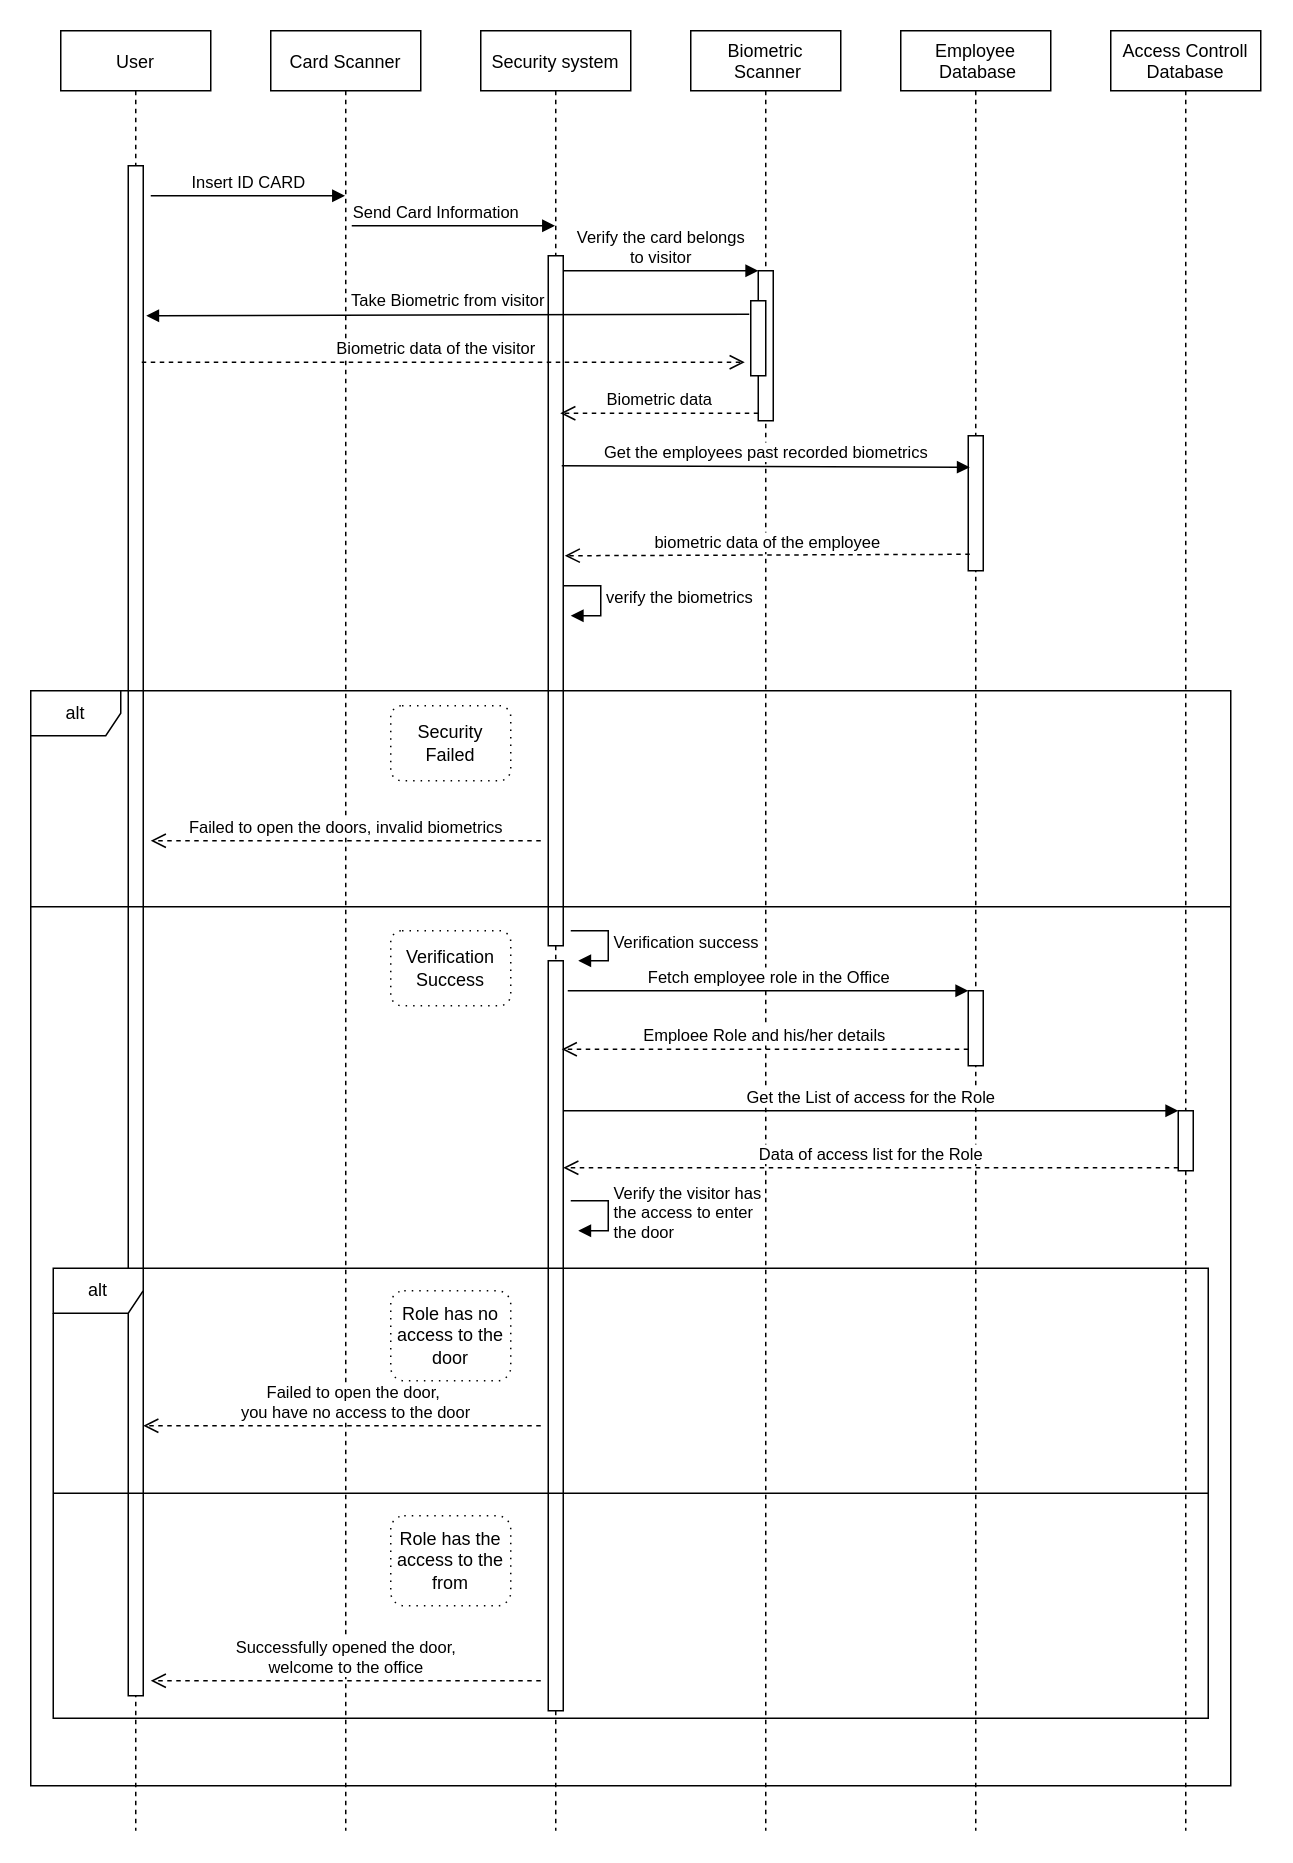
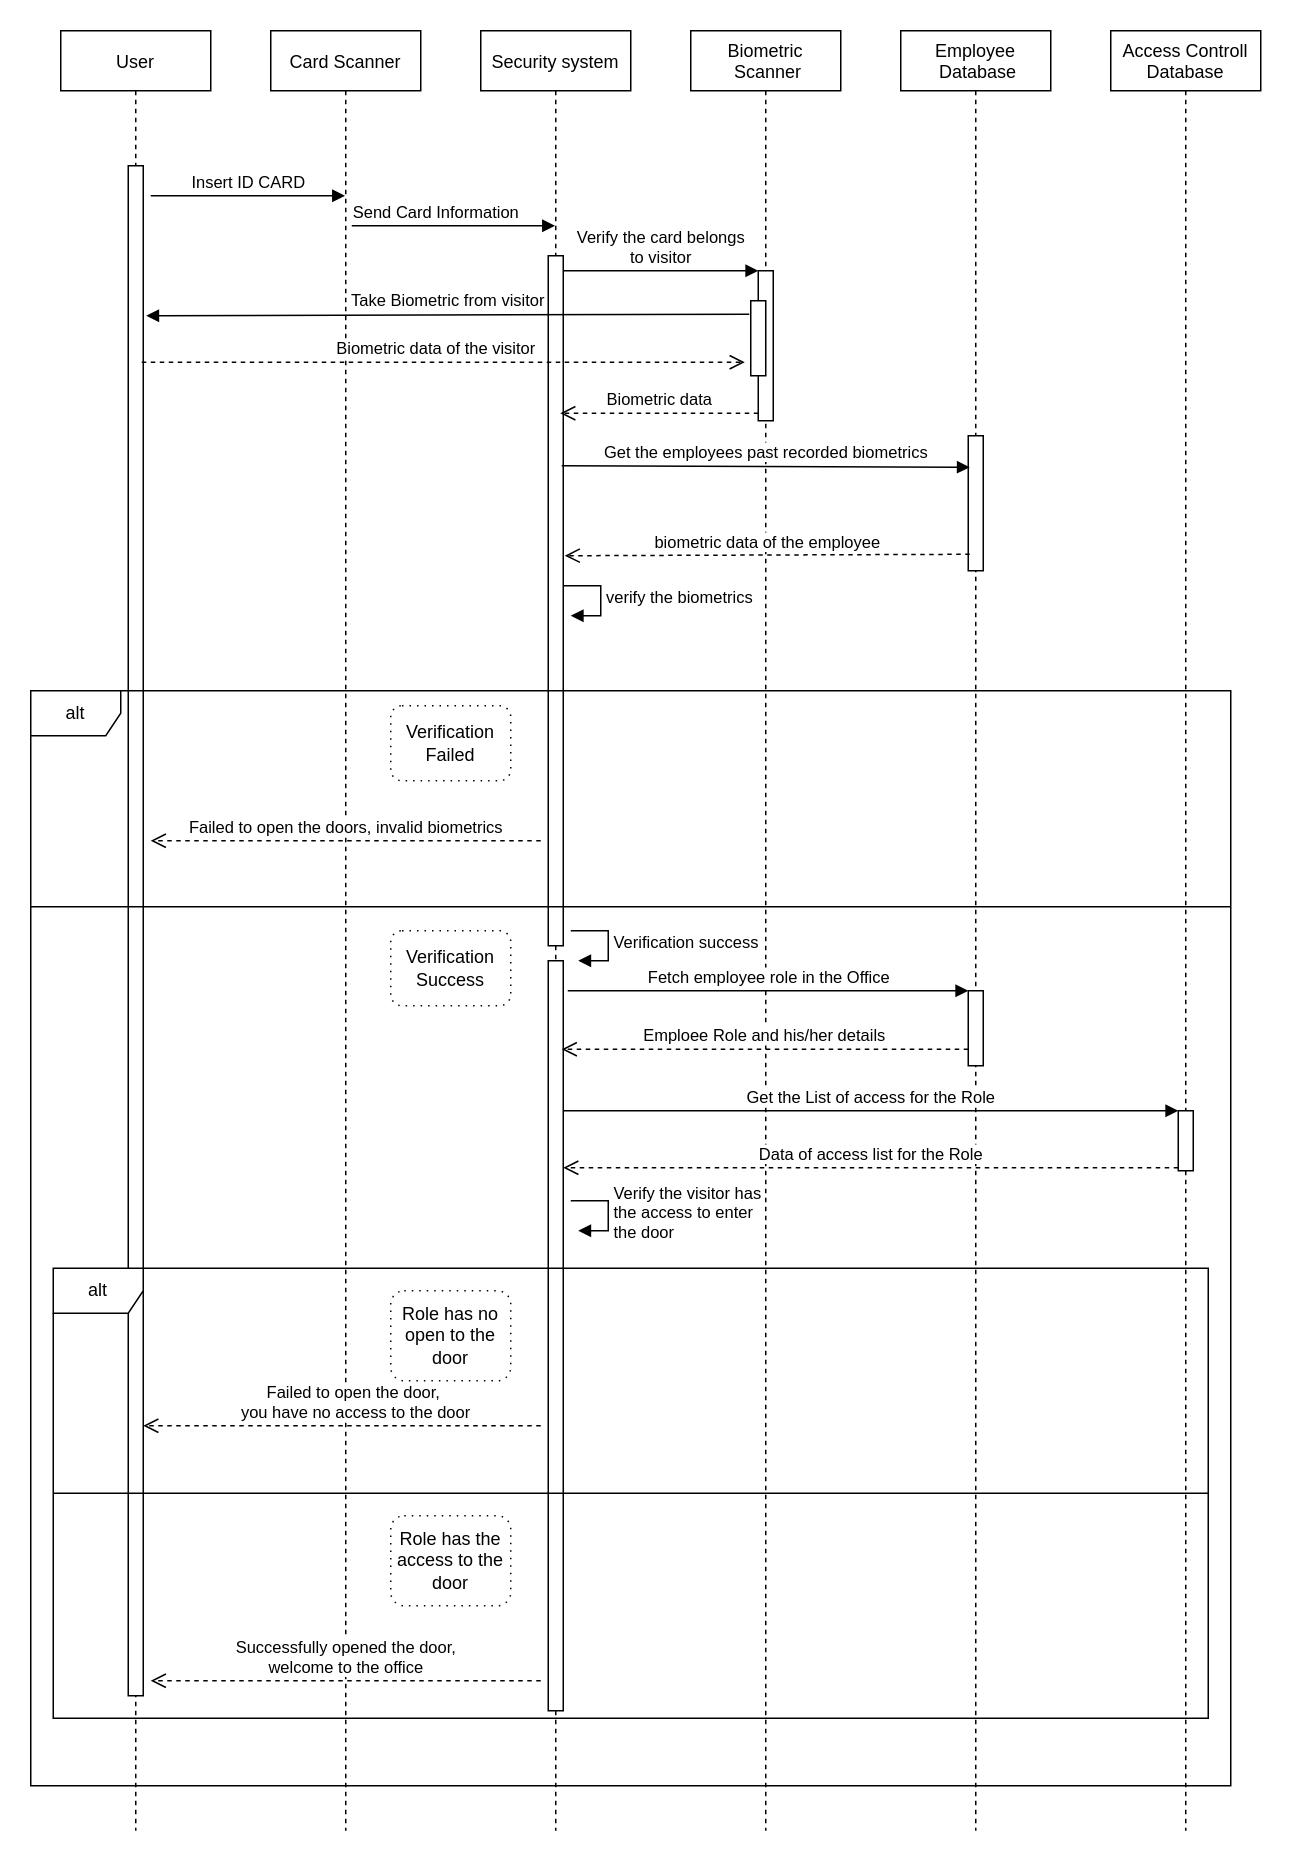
(451, 743) -> (451, 743)
(451, 1336) -> (451, 1336)
(451, 1561) -> (451, 1561)
